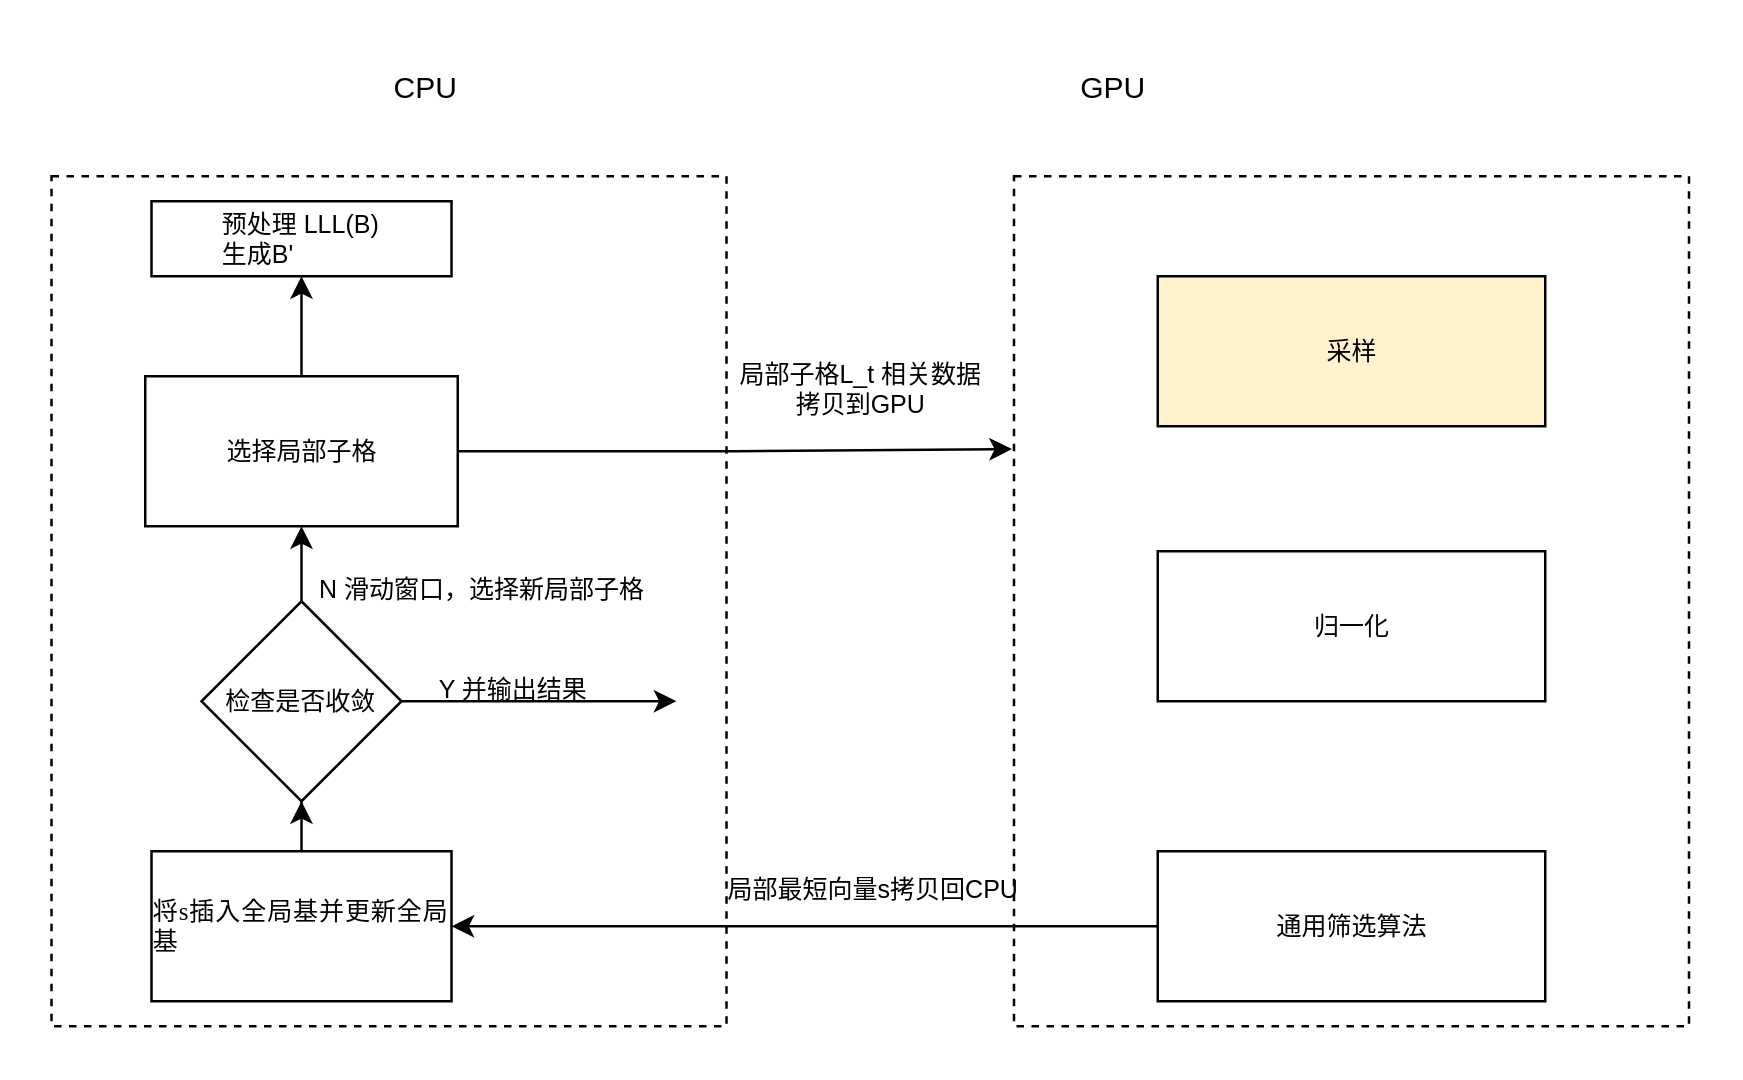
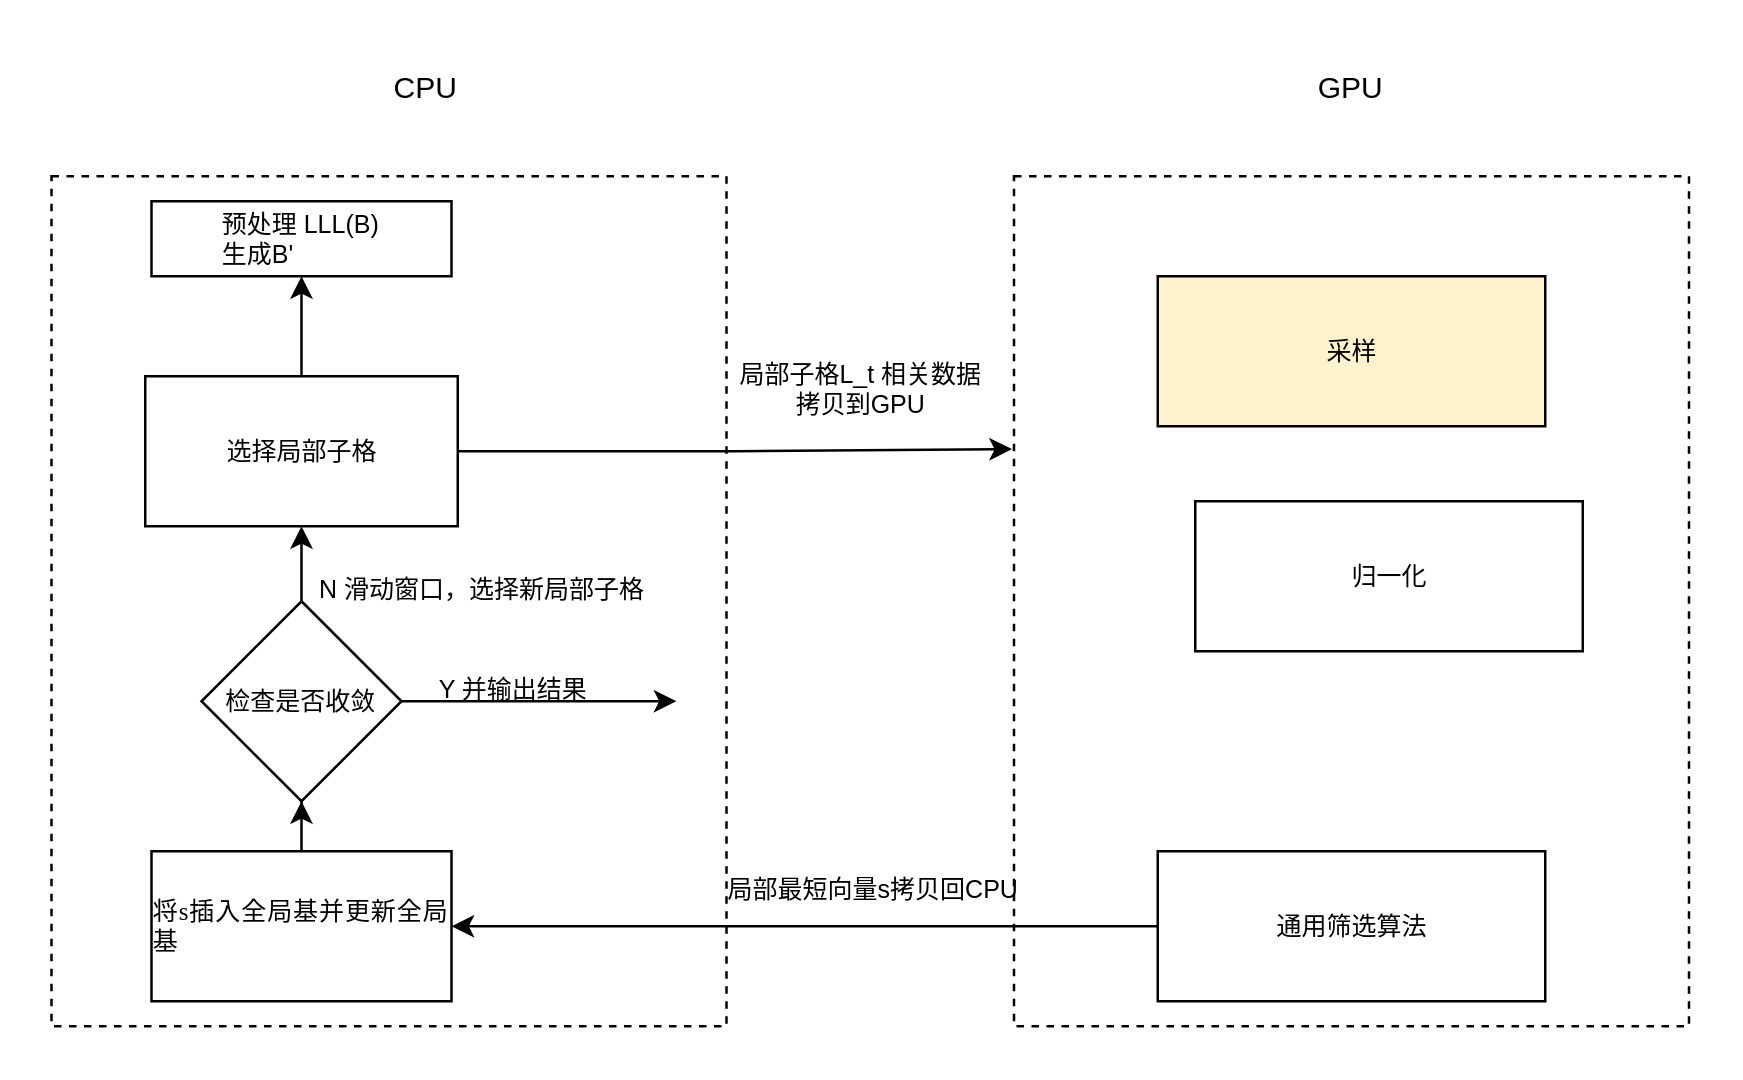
(1114, 89) -> (1351, 89)
(1351, 626) -> (1389, 576)
